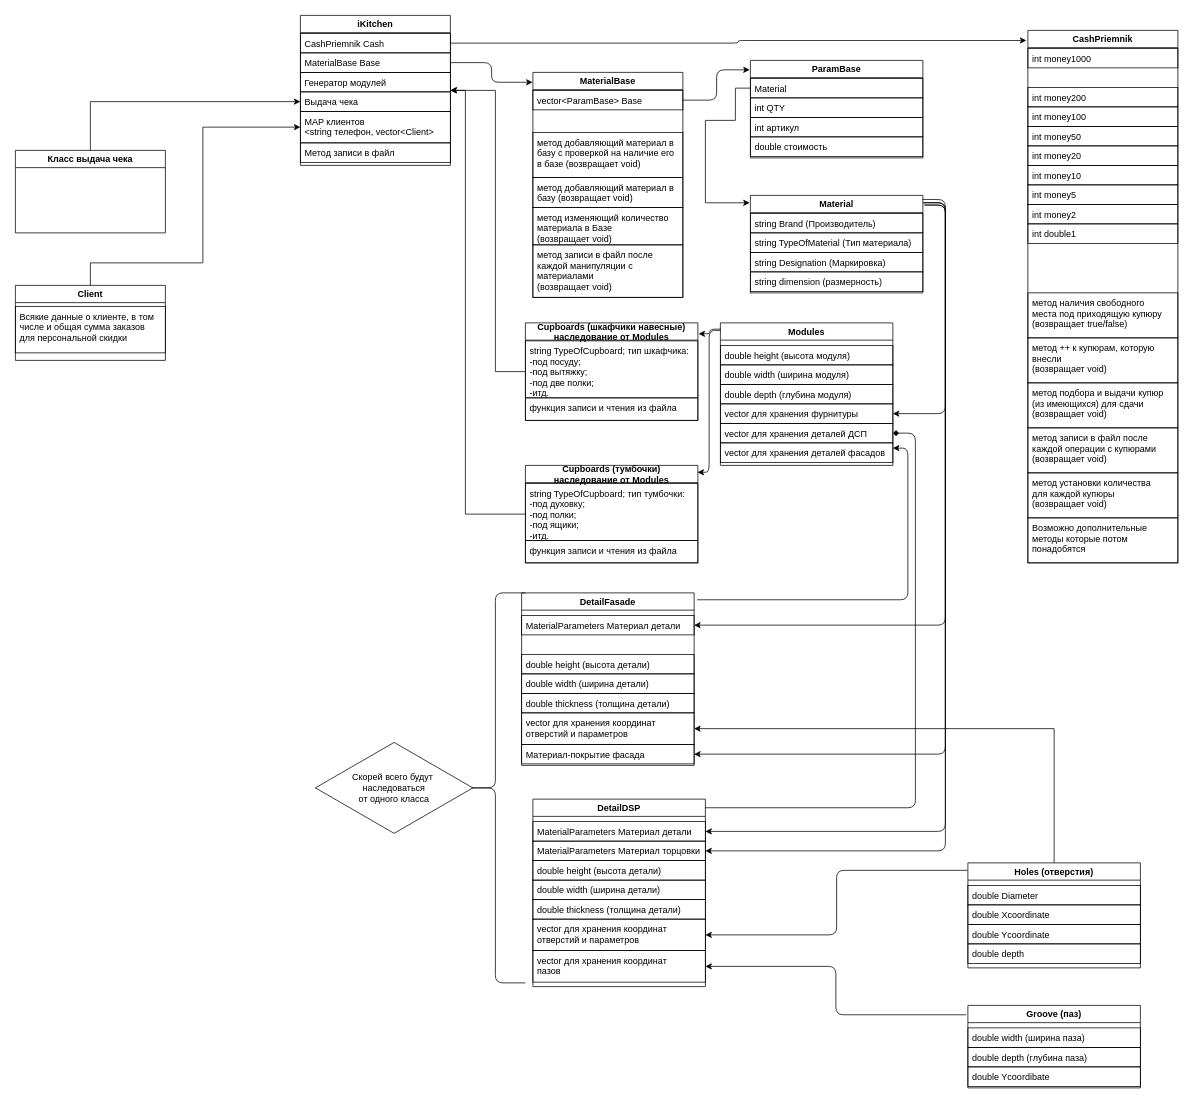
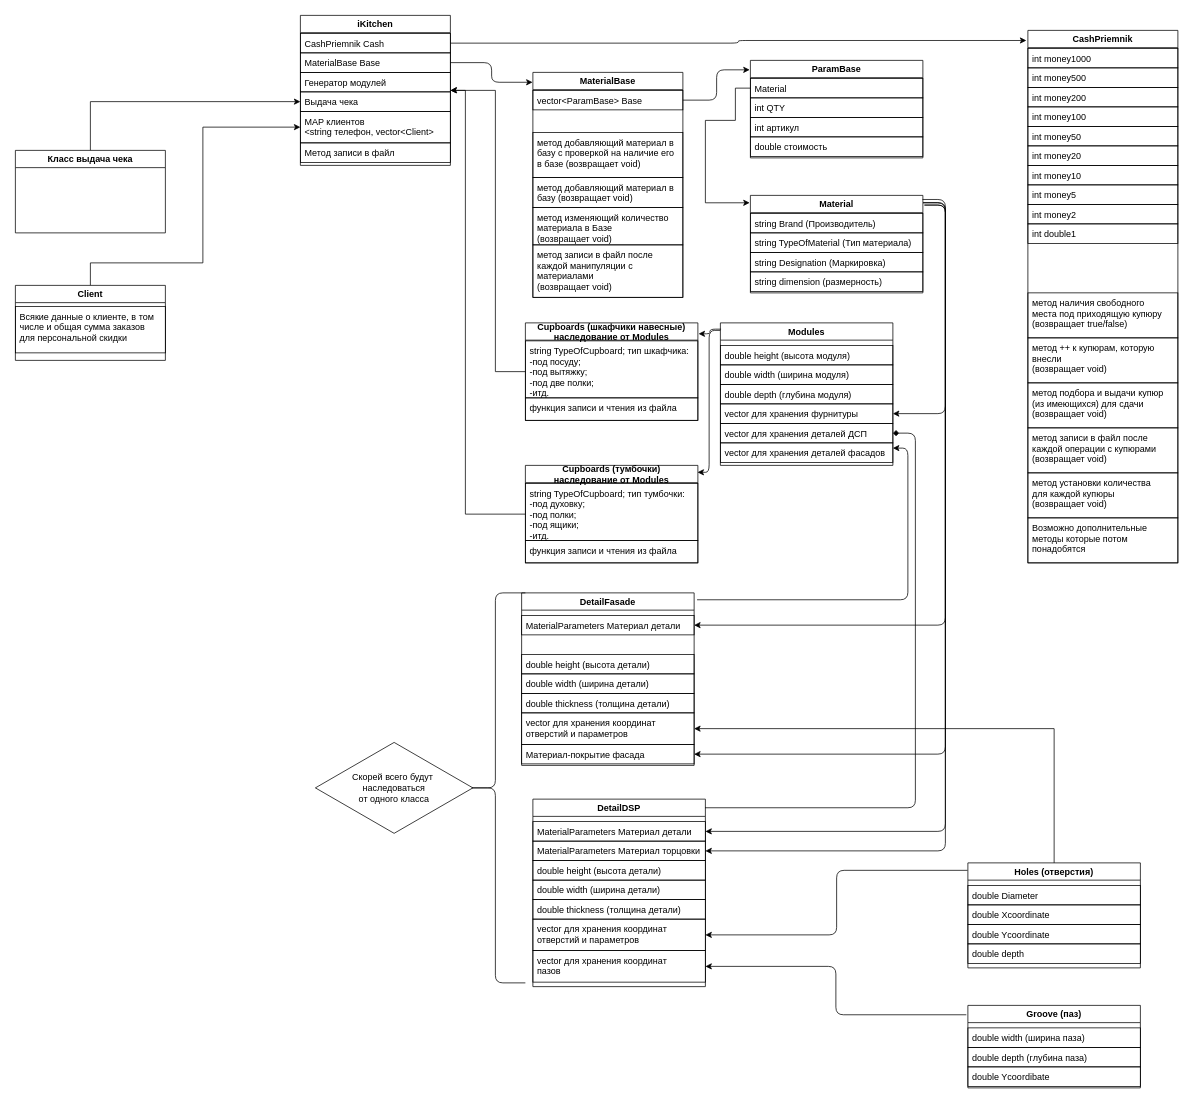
none -> (1103, 78)
